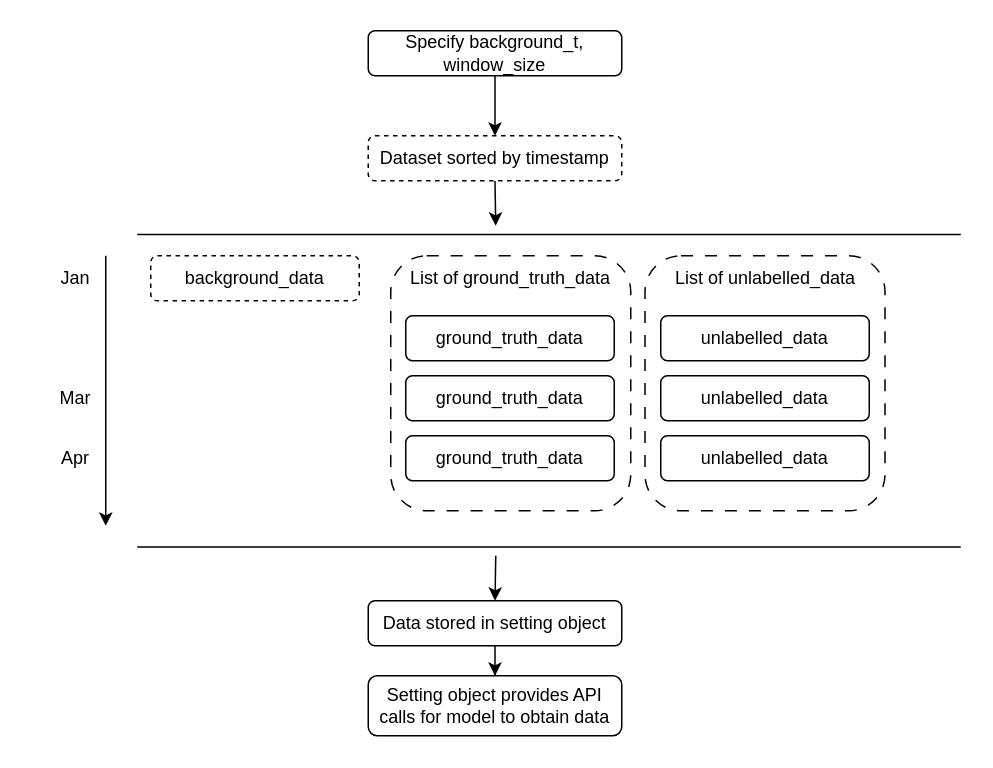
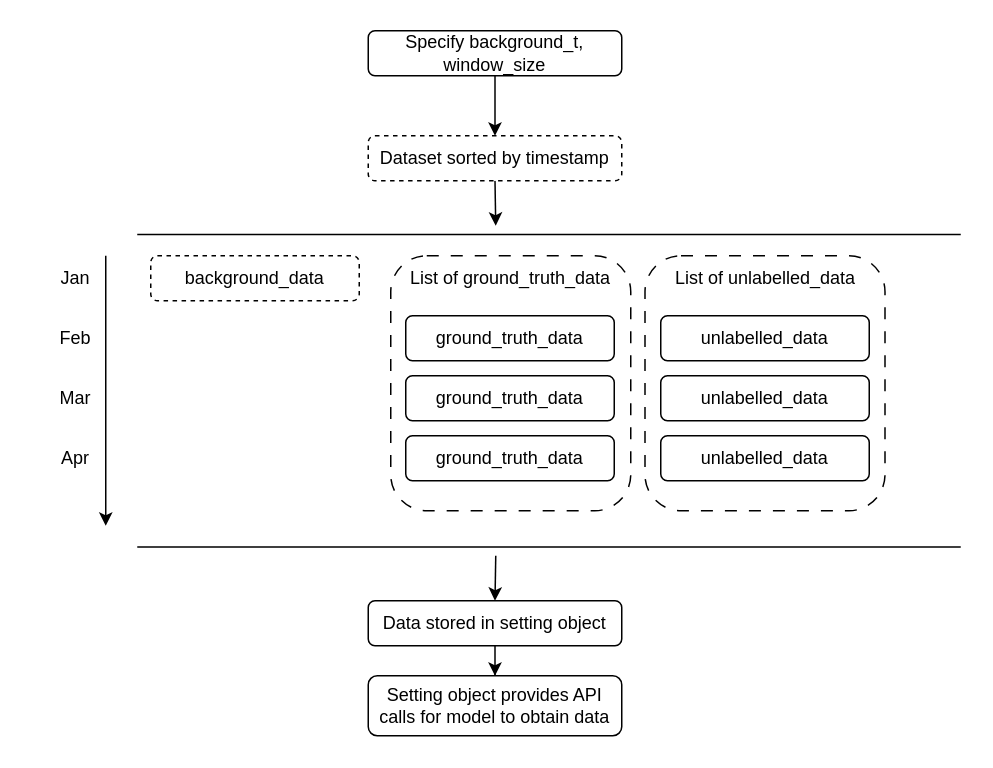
none -> (76, 338)
